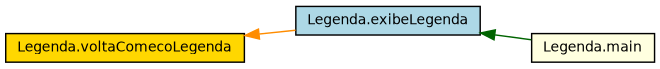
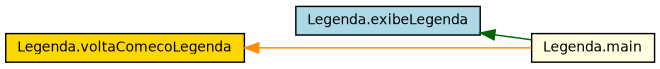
(277, 32) -> (395, 48)
